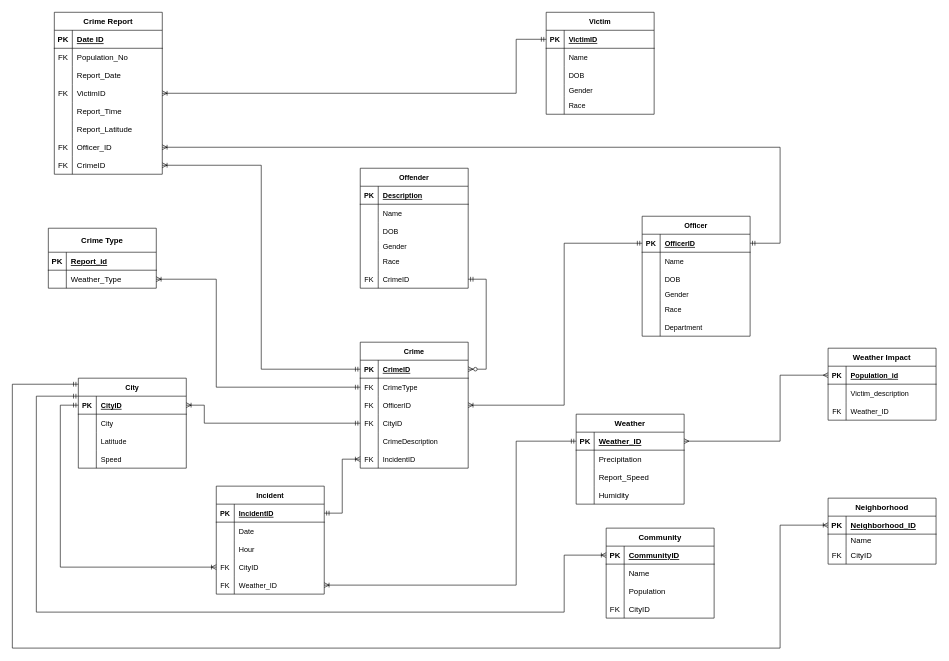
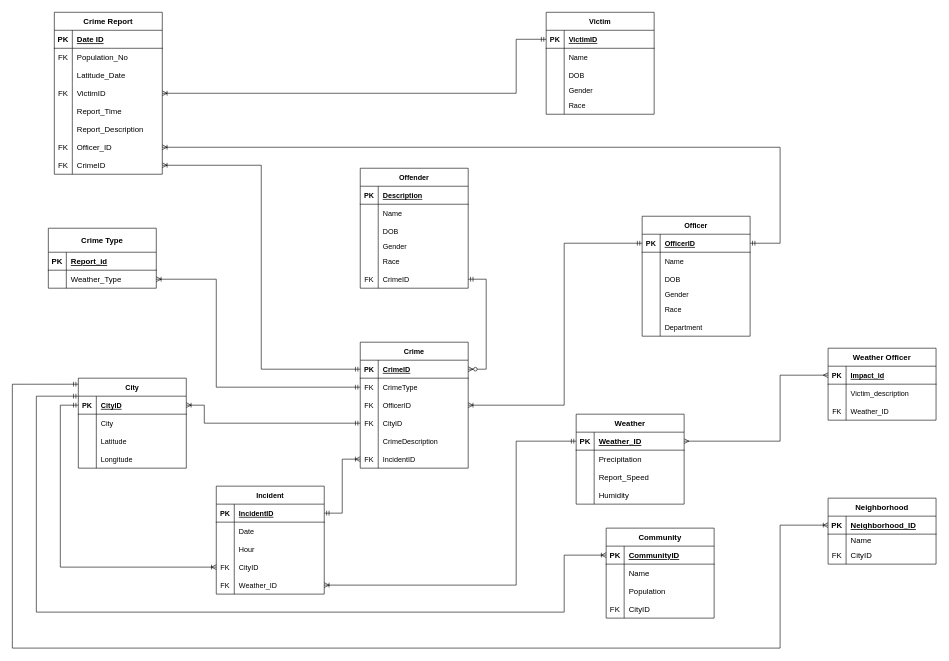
(101, 76) -> (104, 76)
(109, 130) -> (114, 130)
(882, 358) -> (882, 358)
(874, 376) -> (868, 376)
(111, 460) -> (118, 460)
